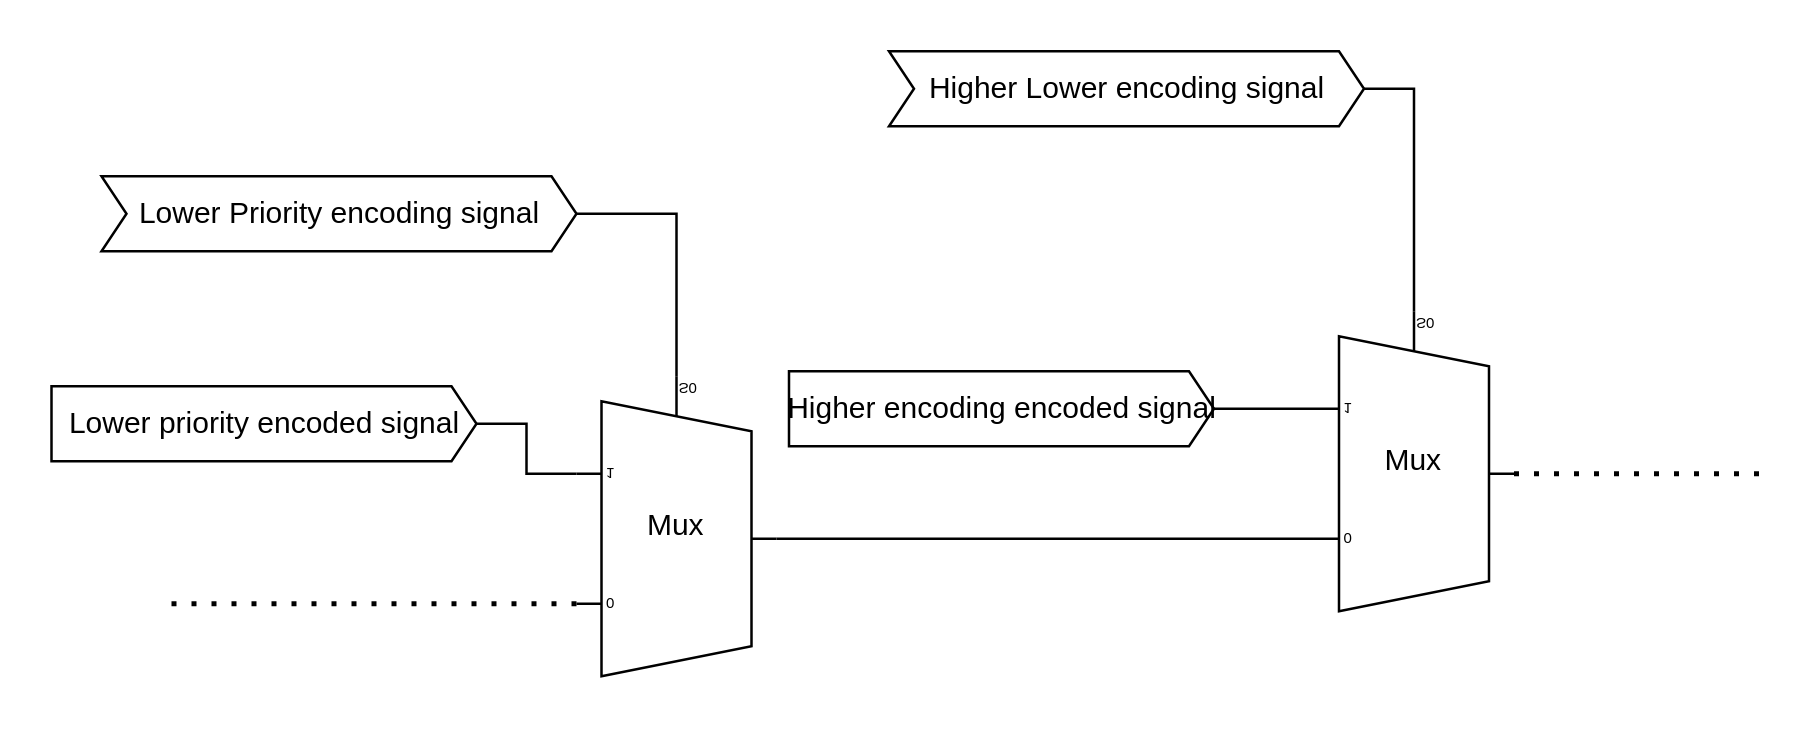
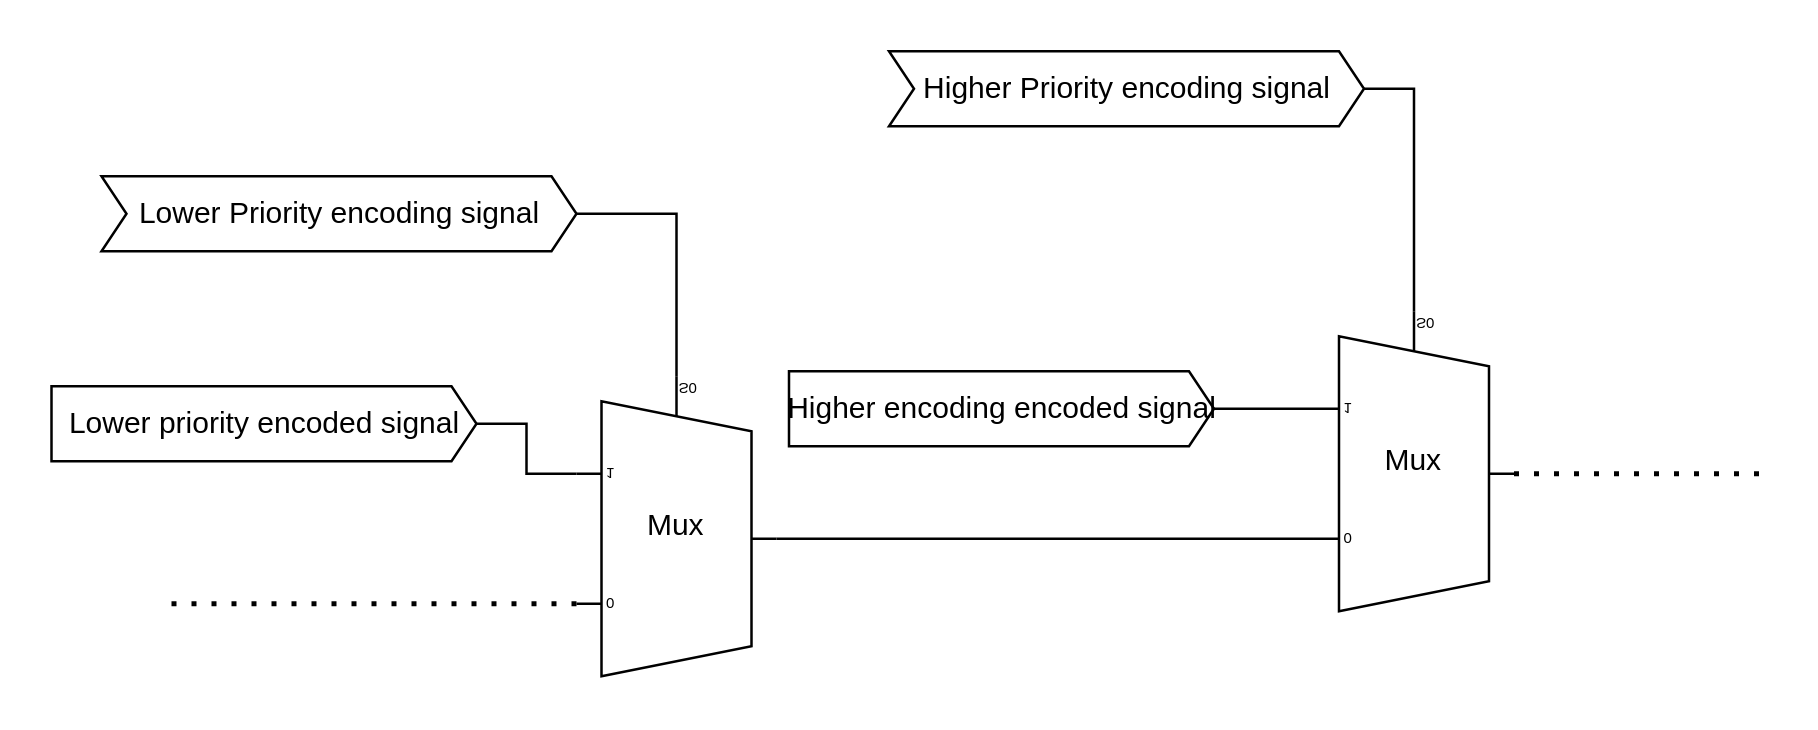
(1128, 89) -> (1128, 89)
